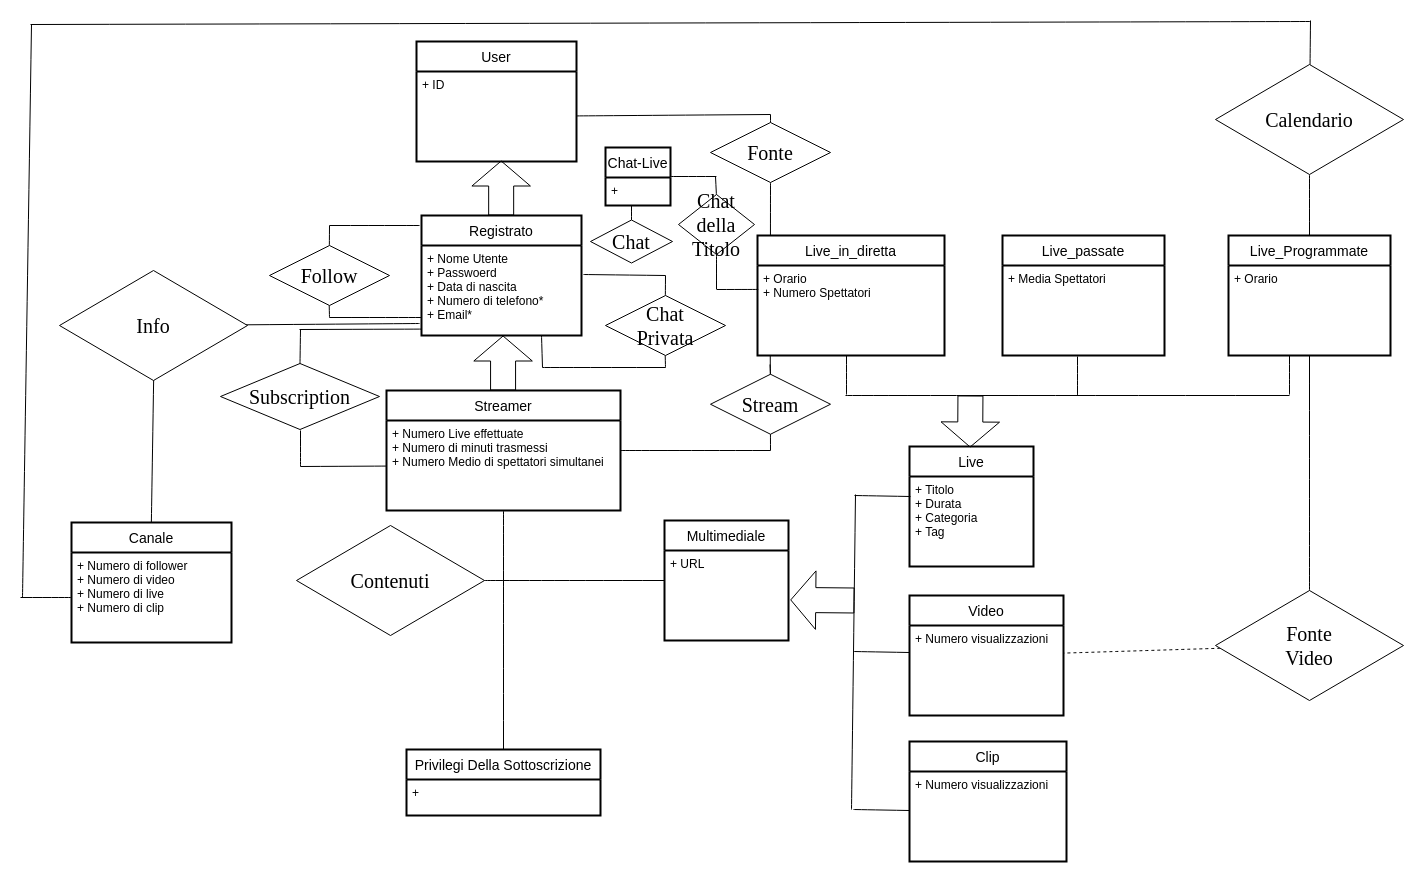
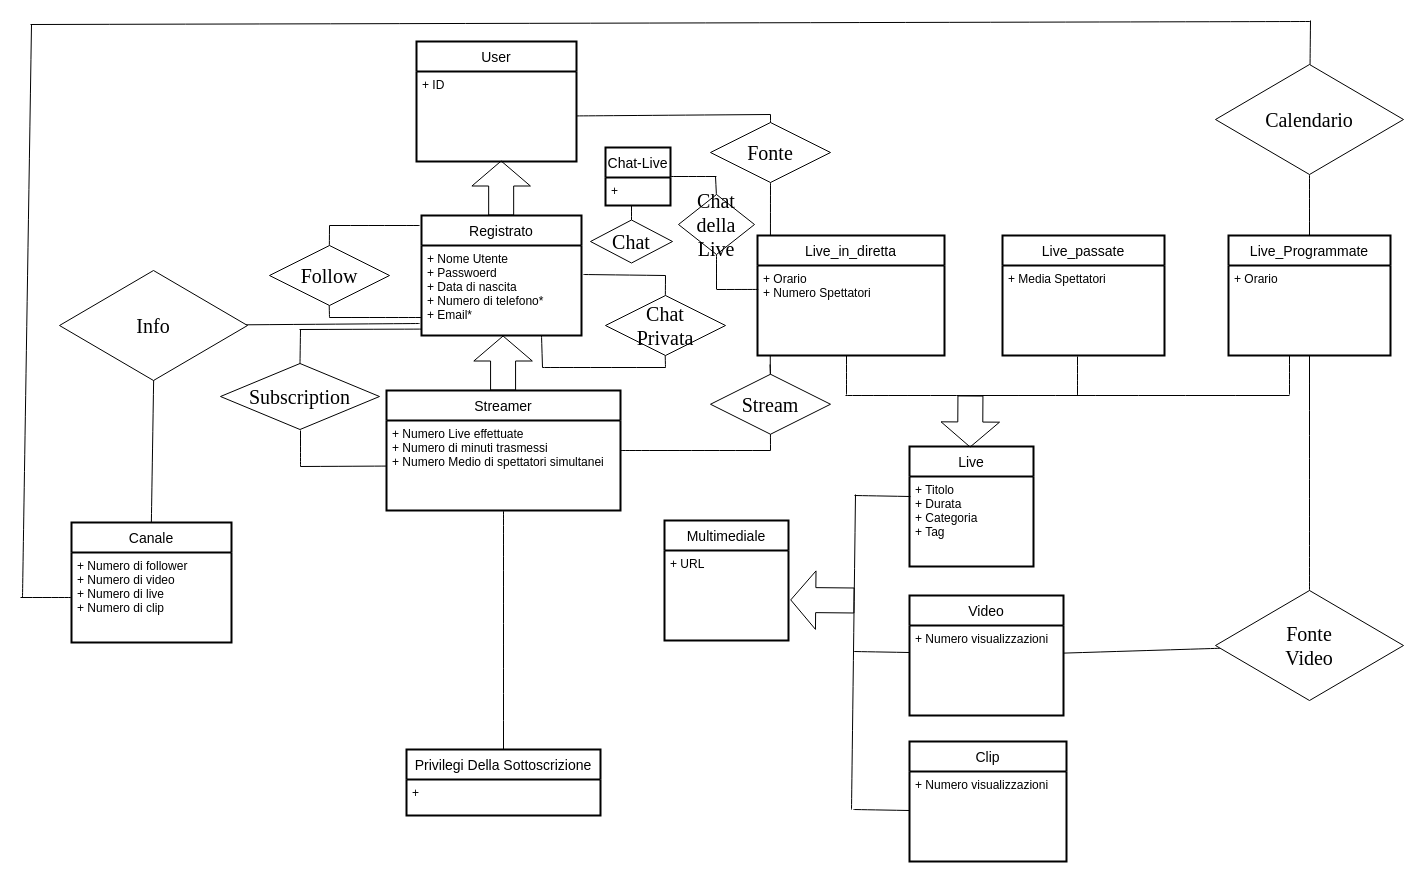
(717, 225) -> (717, 225)
(391, 581) -> none
(575, 581) -> none
(1140, 651) -> (1140, 651)
